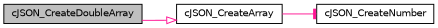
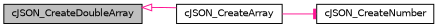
(154, 20) -> (164, 8)
